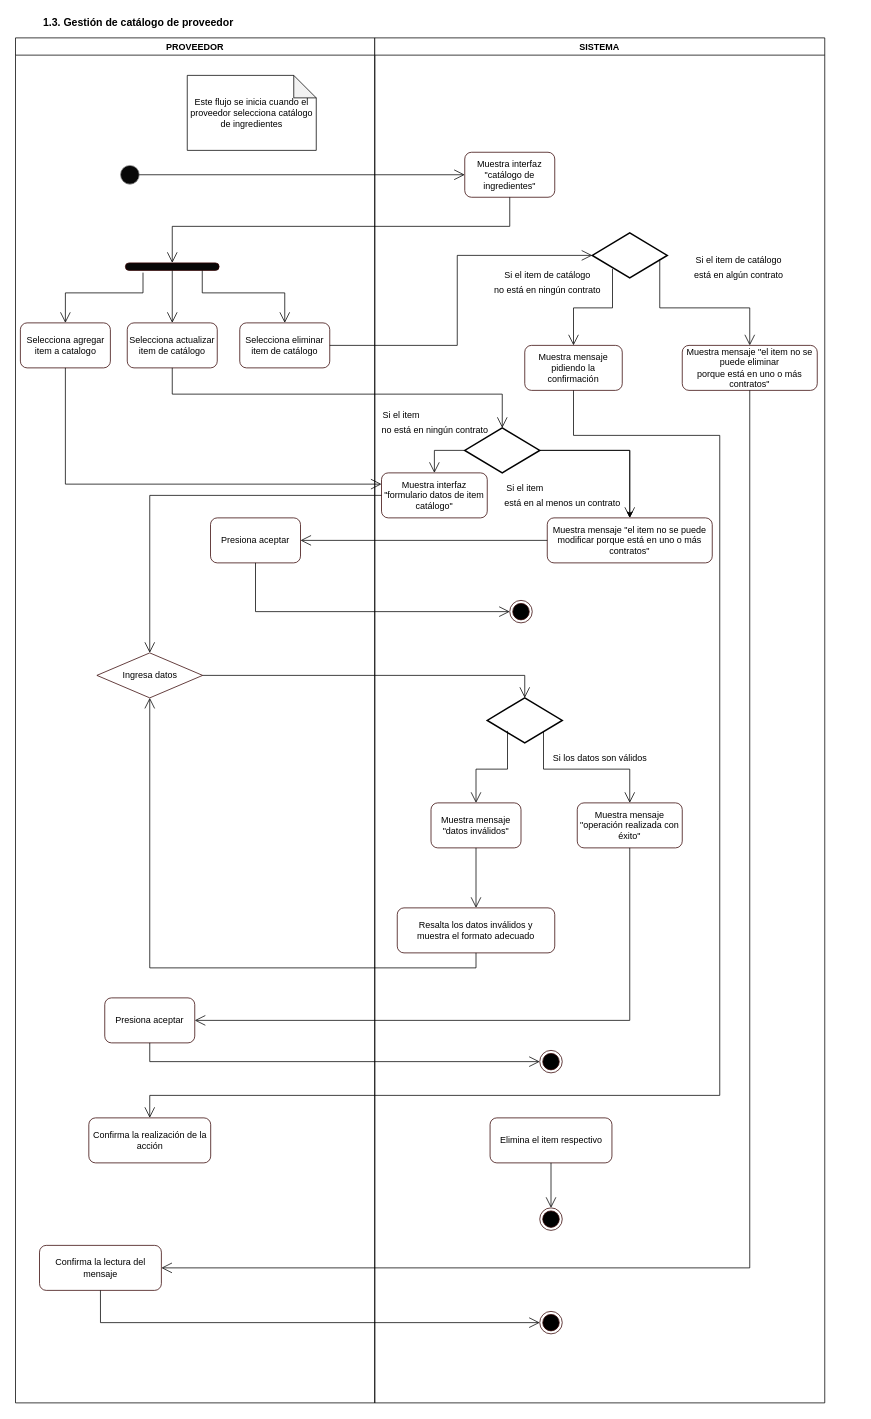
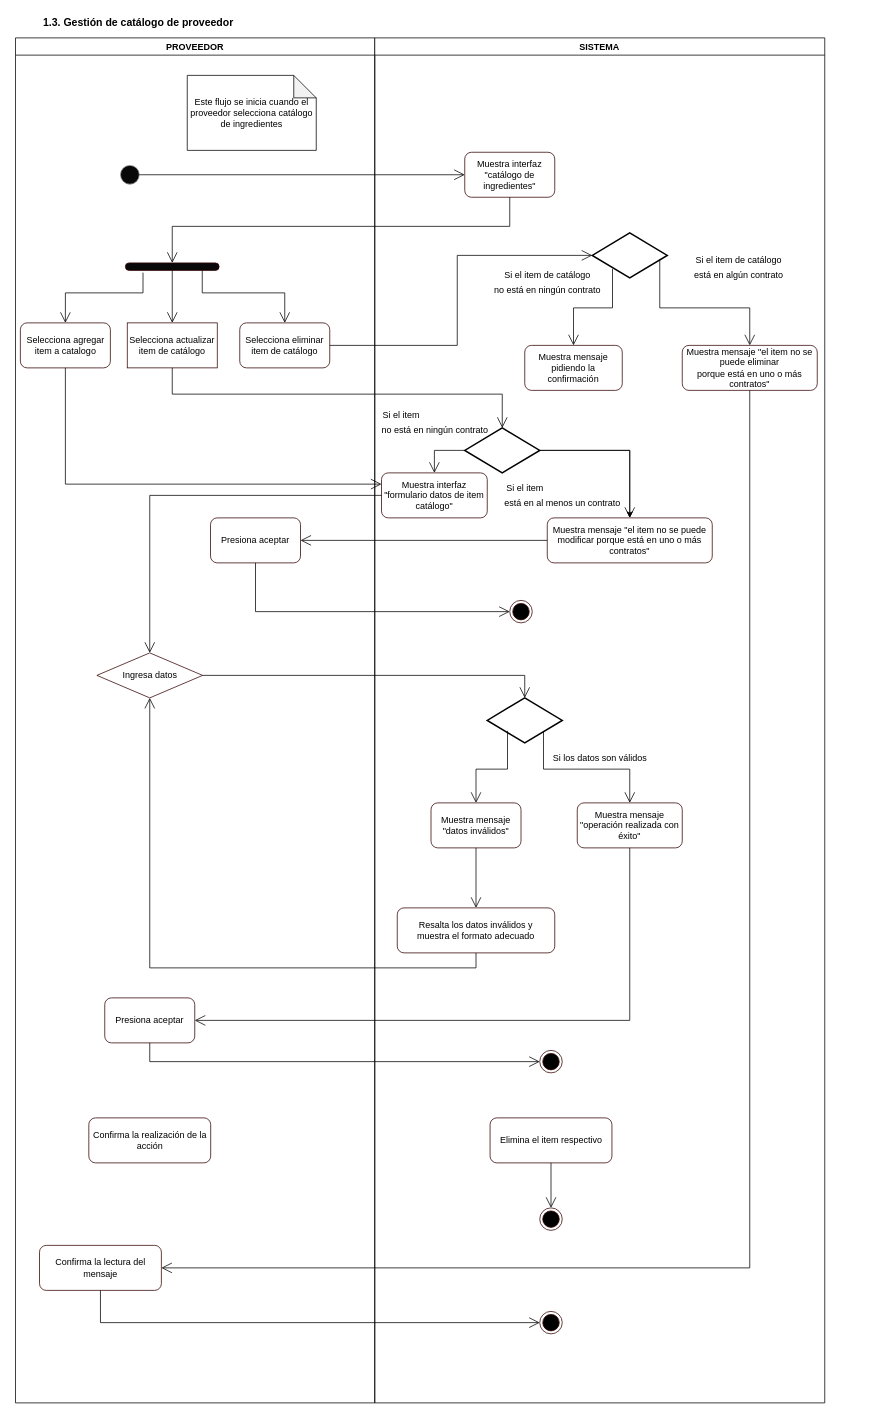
(172, 345) -> (172, 345)
(720, 964) -> none
